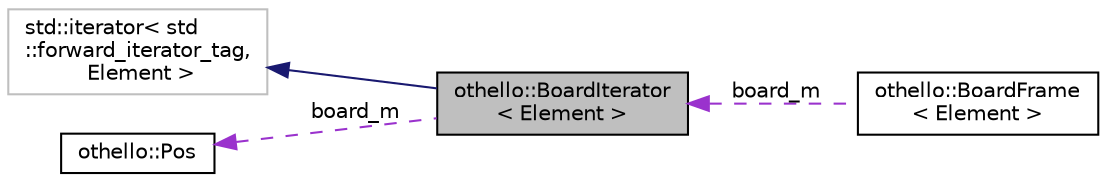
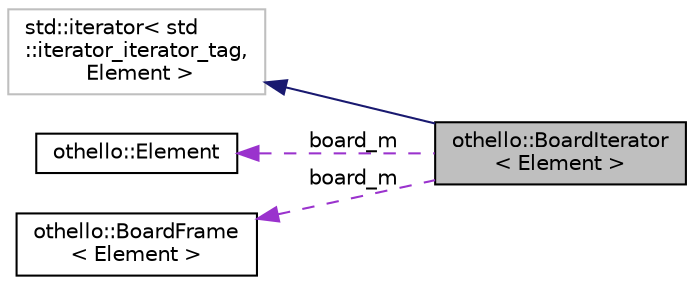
(138, 52) -> (137, 52)
(783, 104) -> (357, 197)
(138, 153) -> (137, 153)
